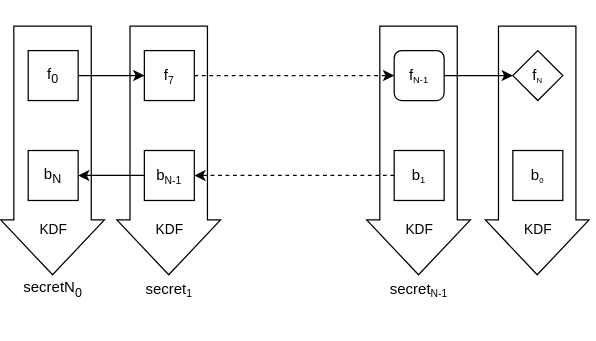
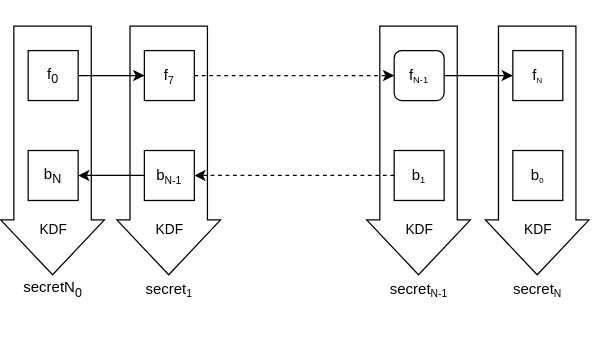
(538, 76) -> (538, 76)
none -> (538, 289)
